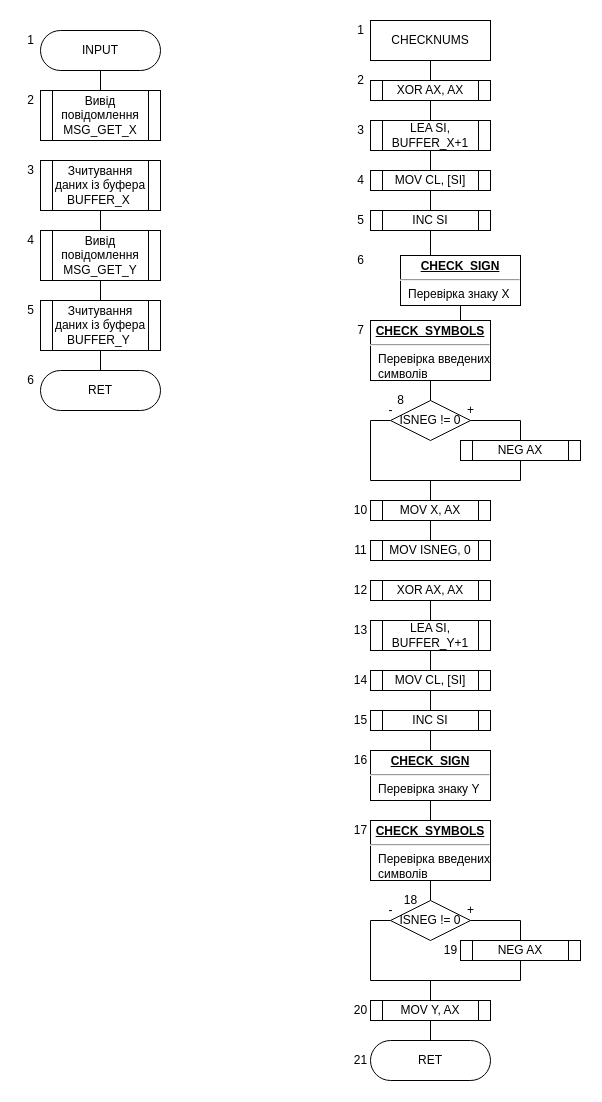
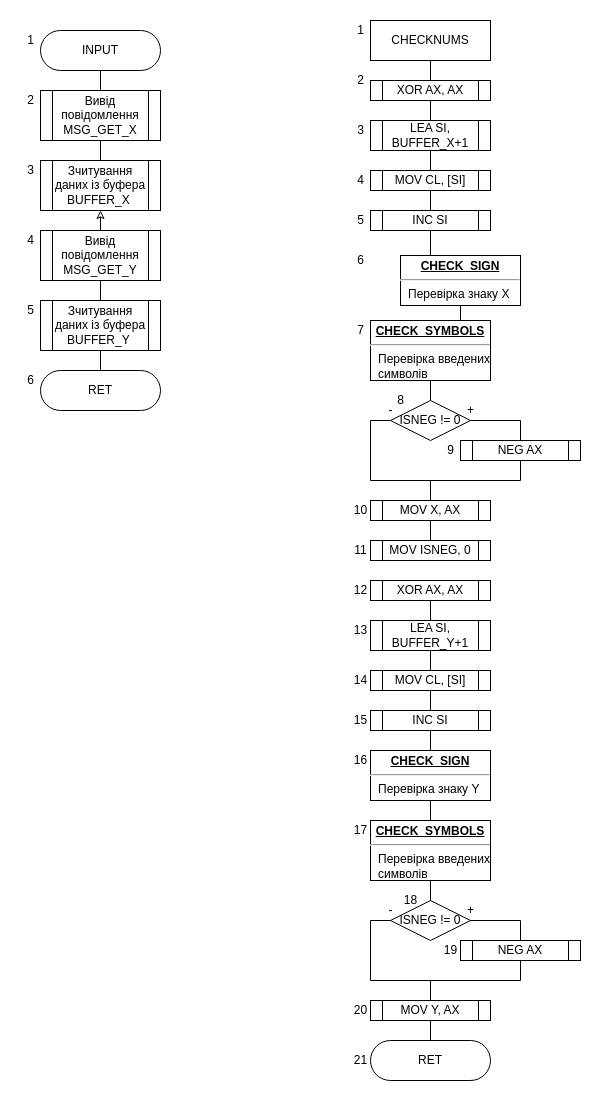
none -> (101, 151)
(101, 216) -> (101, 218)
none -> (451, 451)
